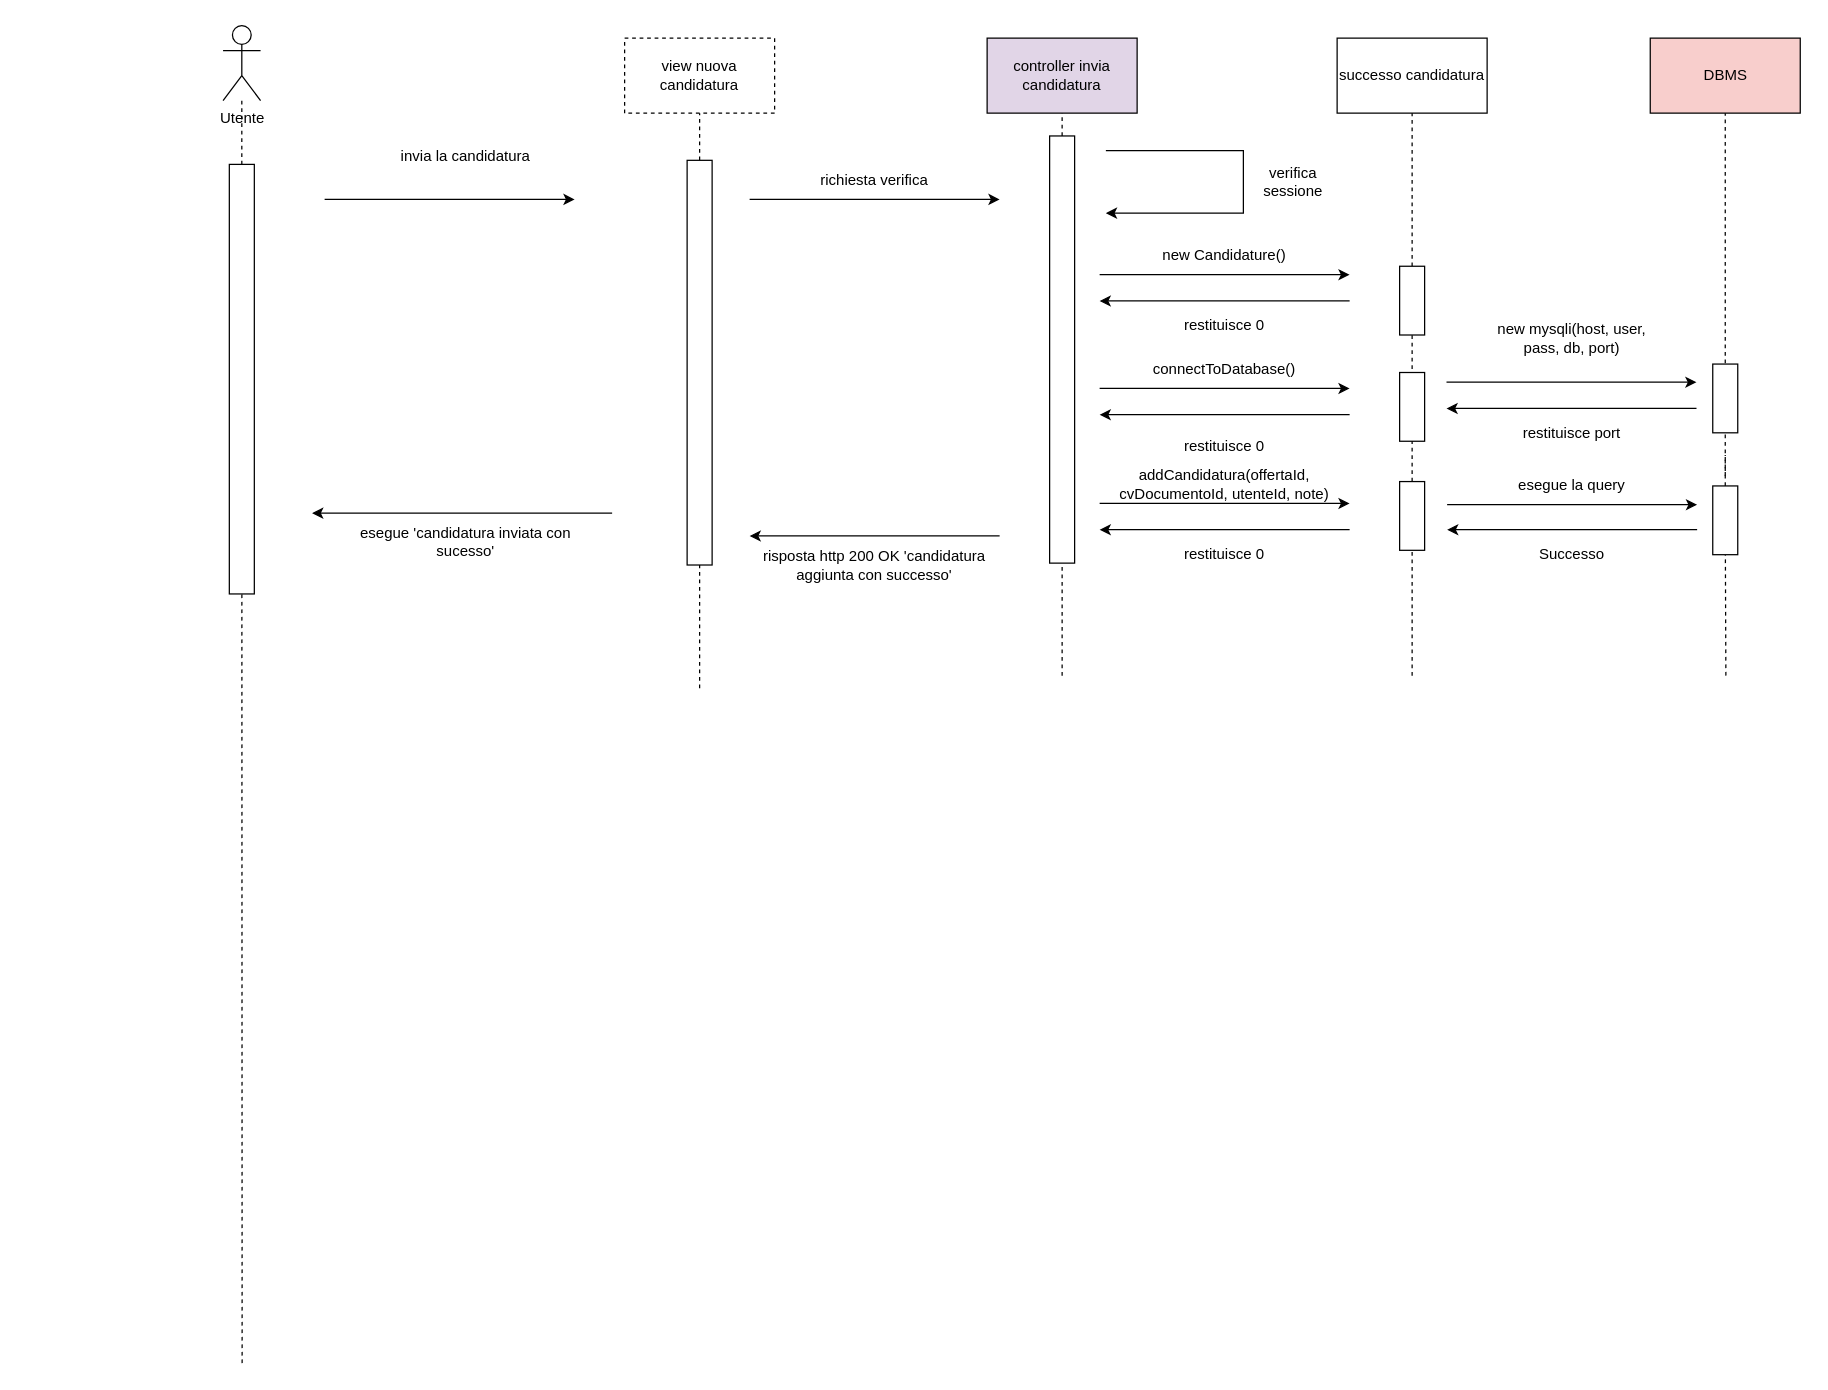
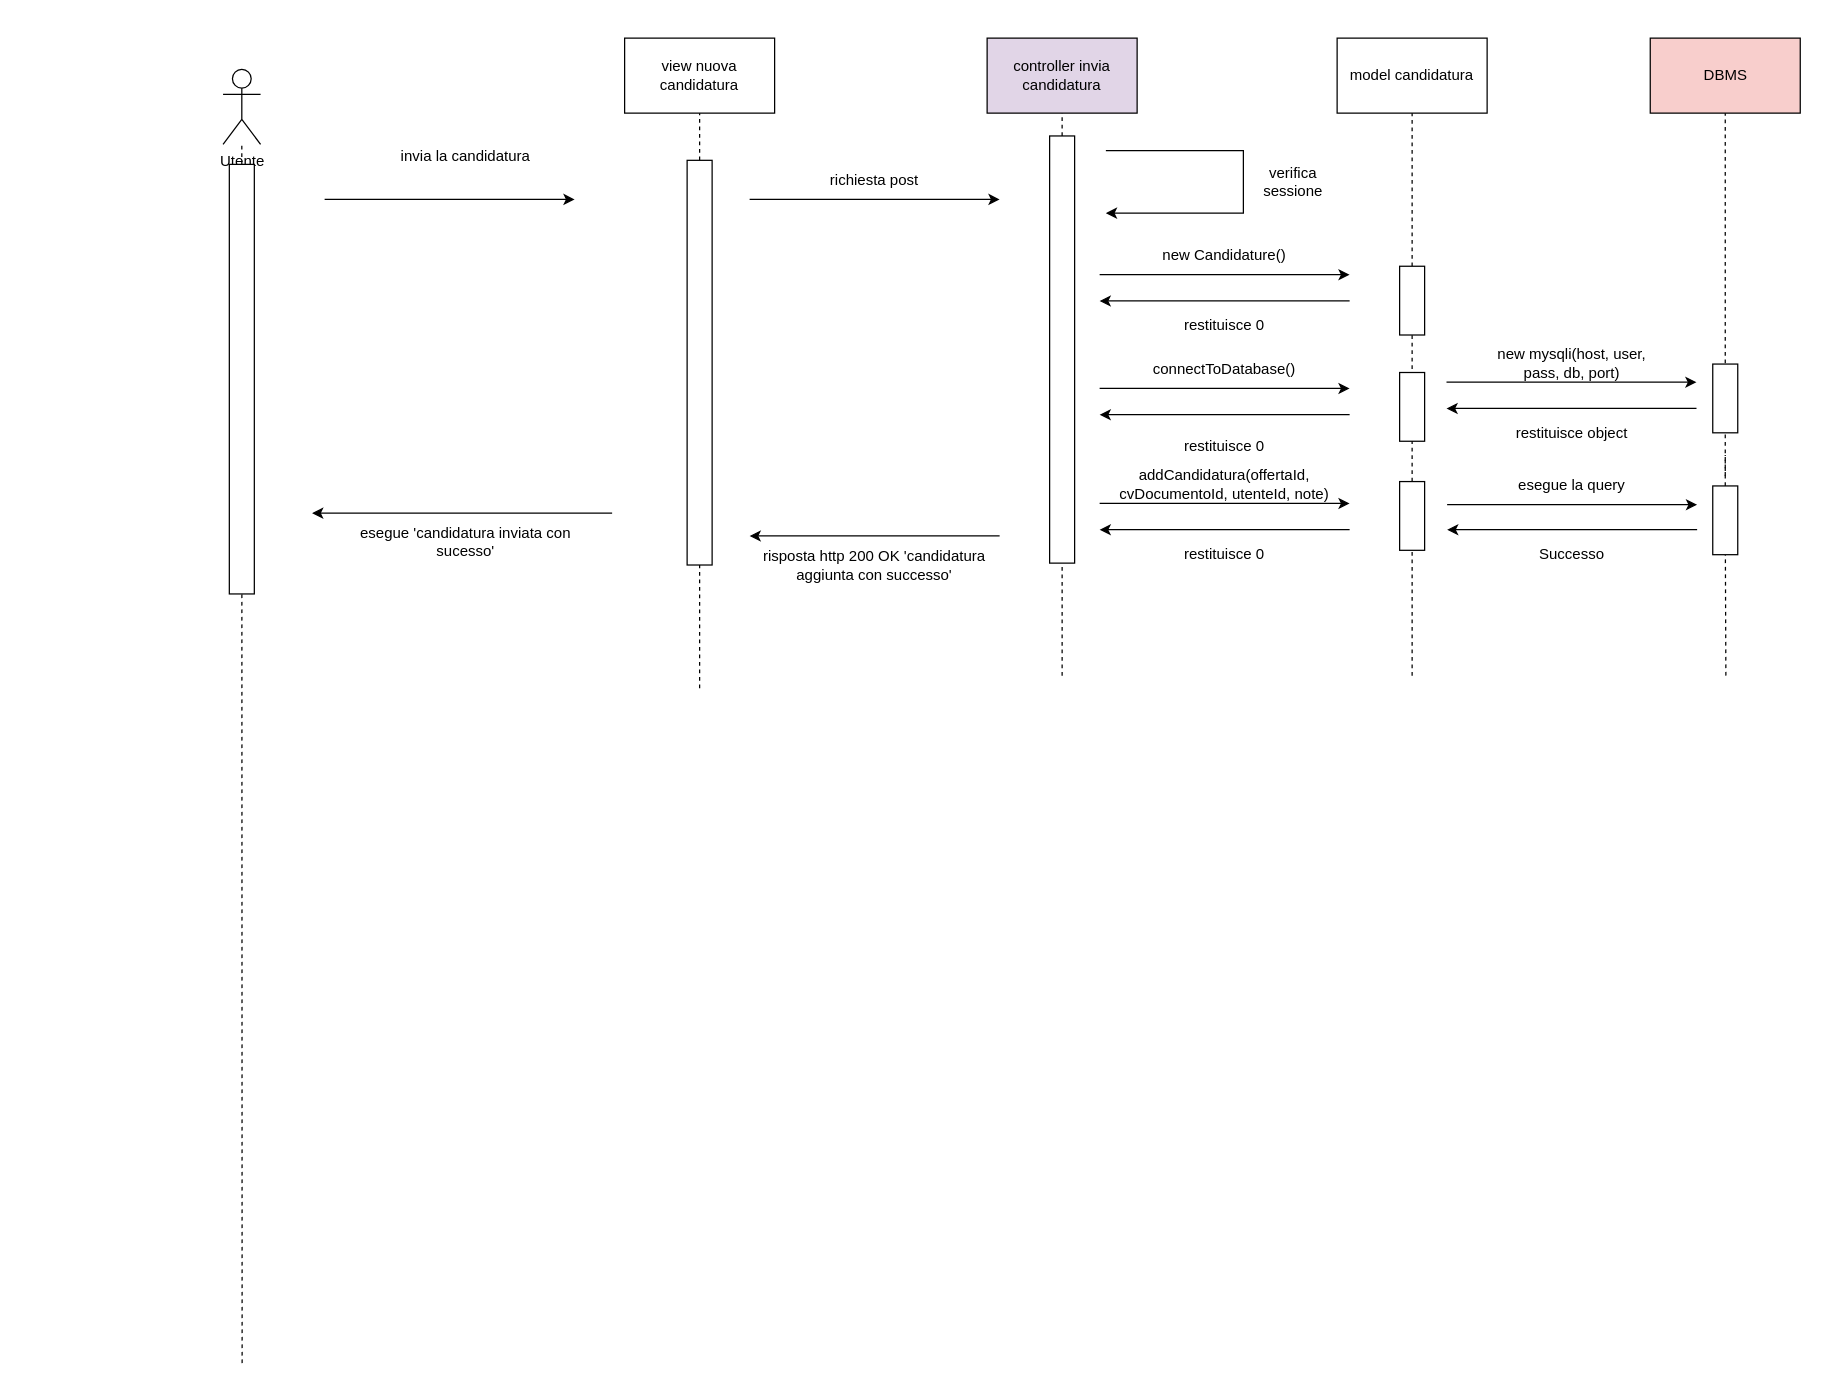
(242, 63) -> (242, 107)
(699, 76) -> (699, 76)
(1412, 76) -> (1412, 76)
(874, 181) -> (874, 181)
(1571, 338) -> (1571, 363)
(1572, 433) -> (1572, 433)
